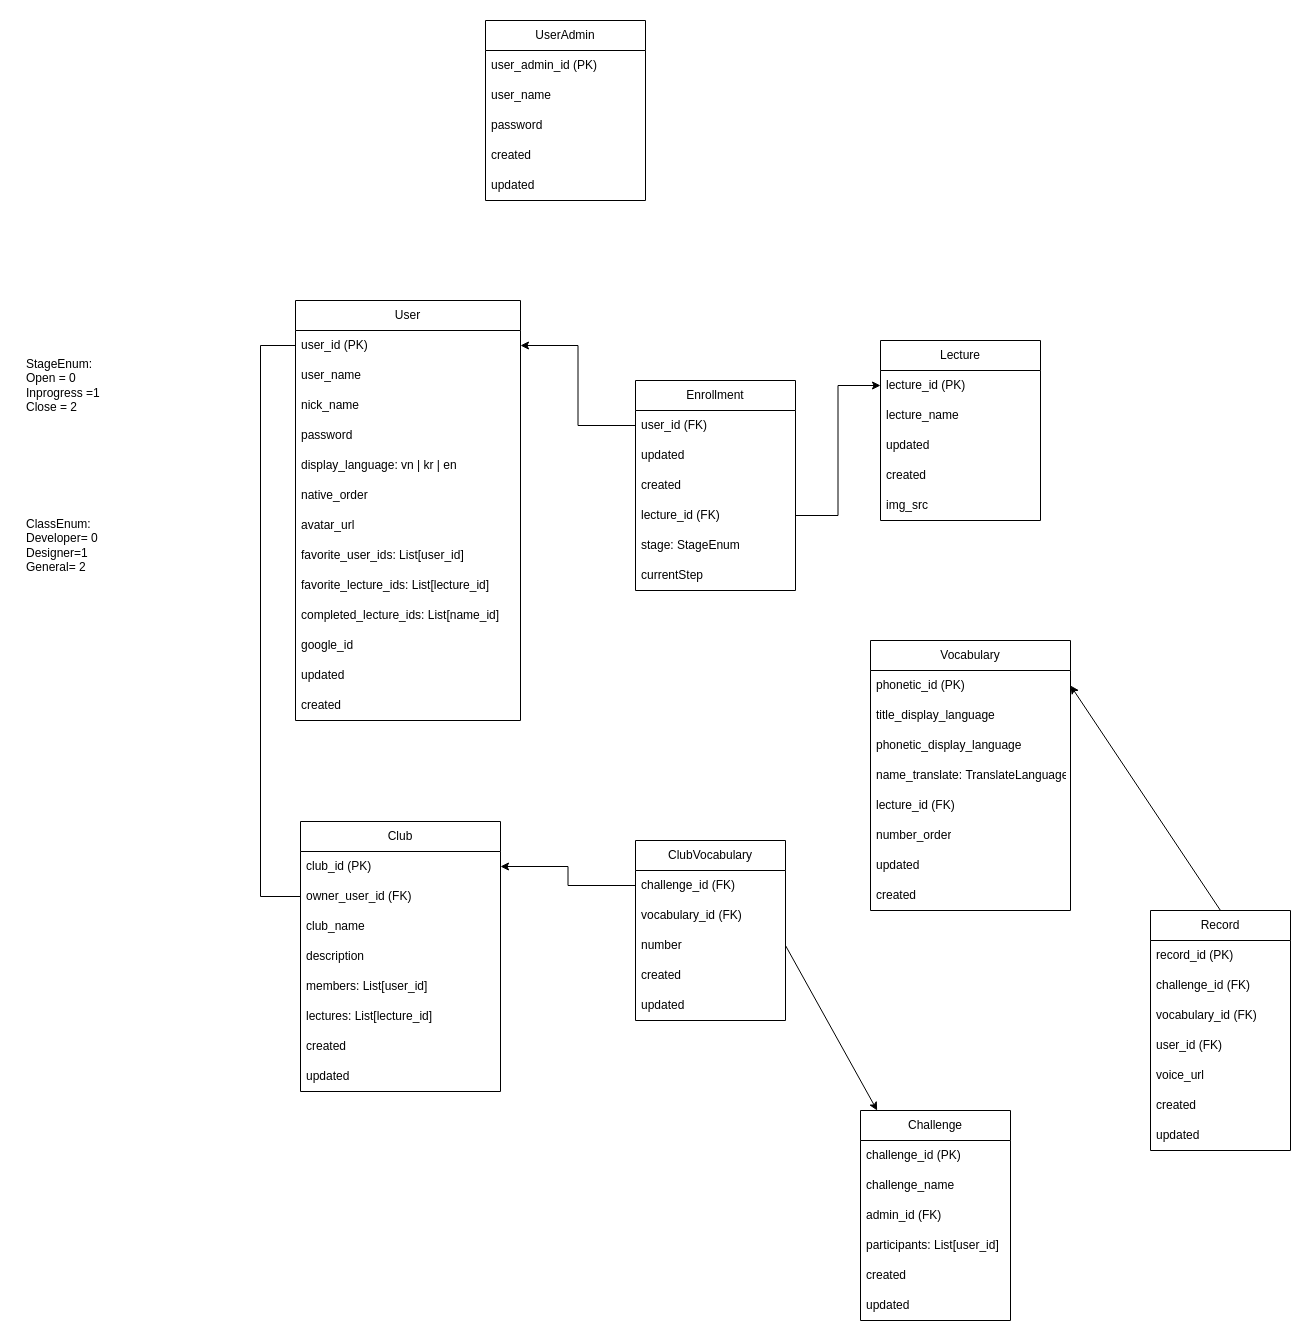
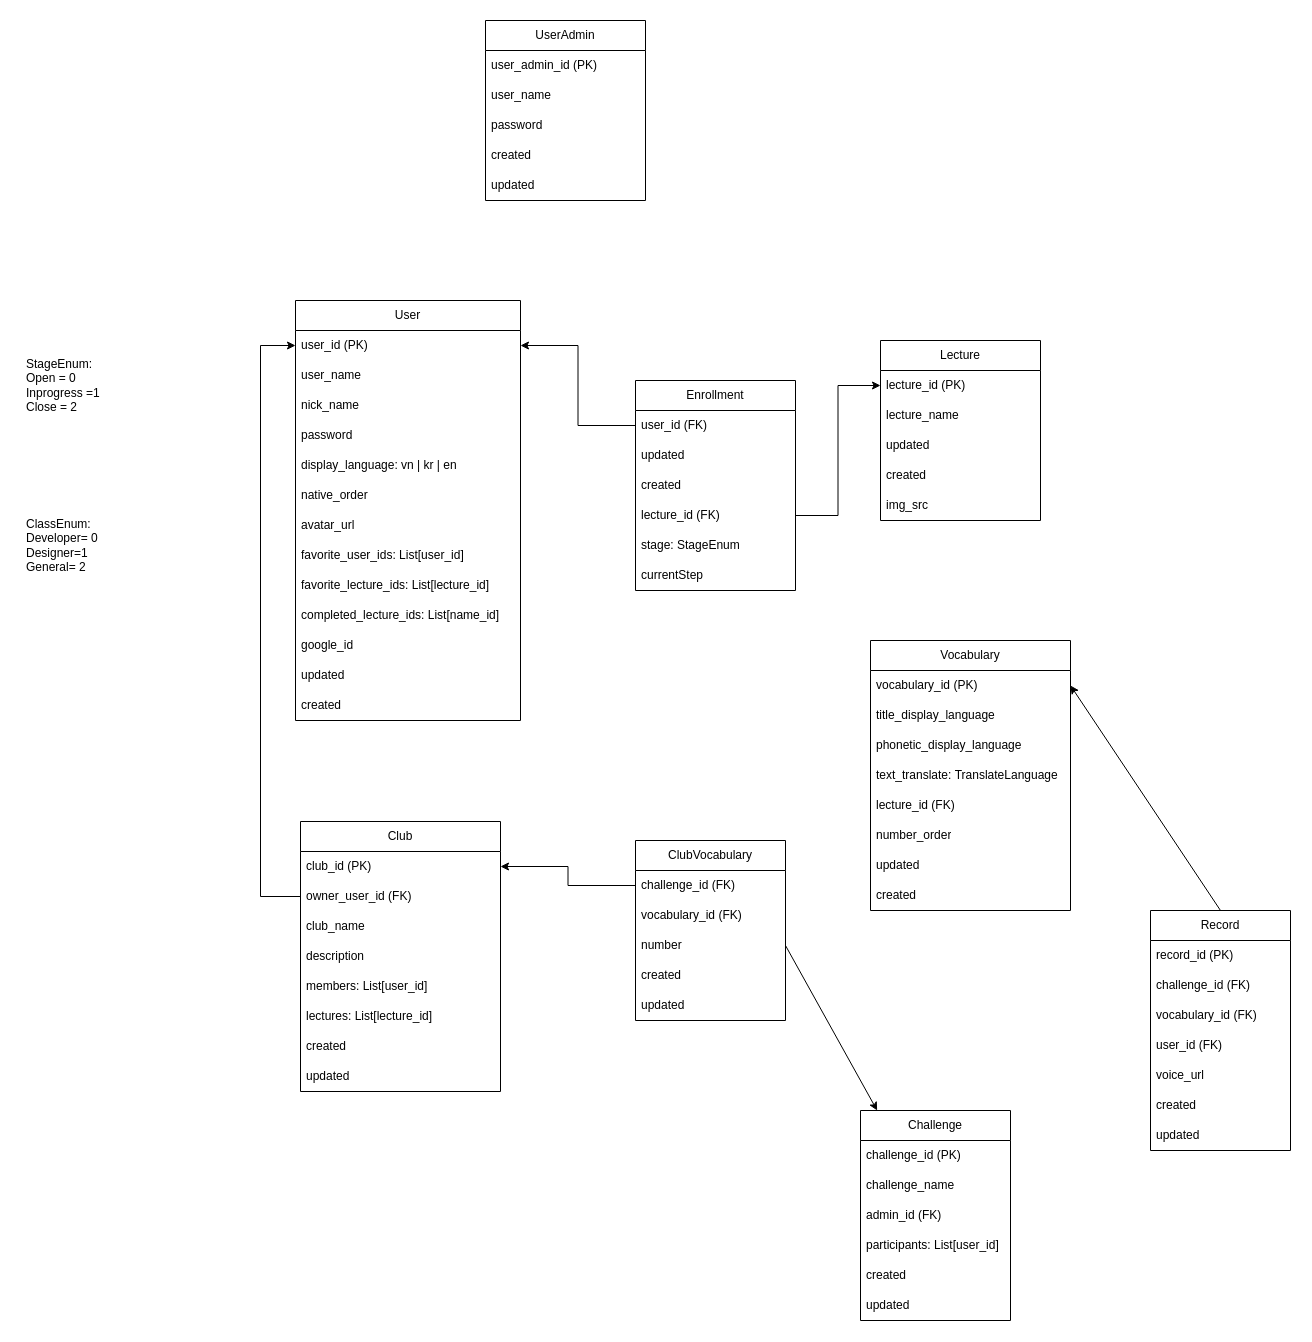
(289, 346) -> (287, 346)
(927, 686) -> (934, 686)
(972, 776) -> (972, 776)
